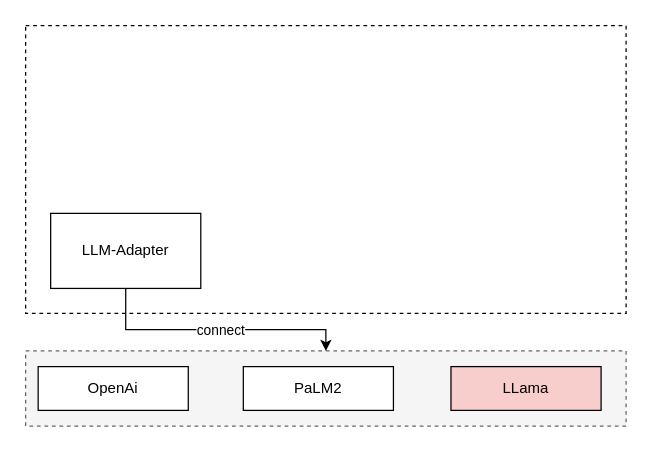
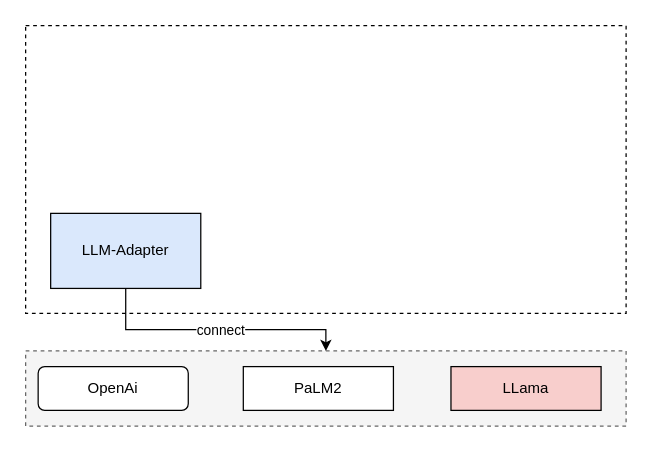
(126, 251) -> (126, 251)
(113, 388) -> (113, 388)
